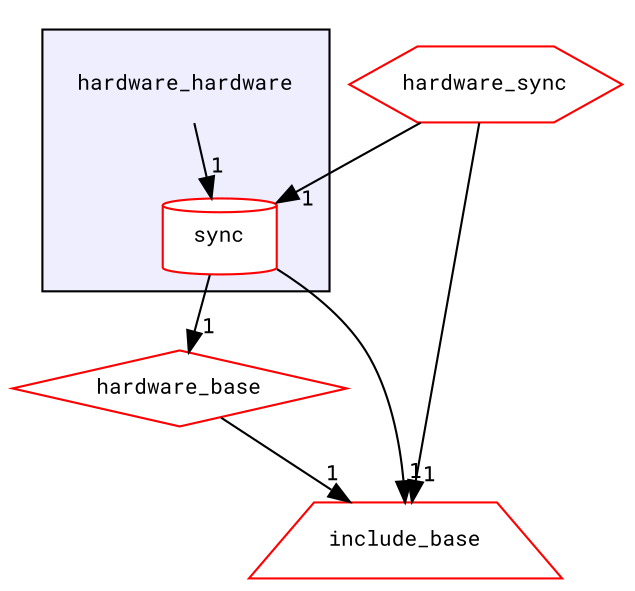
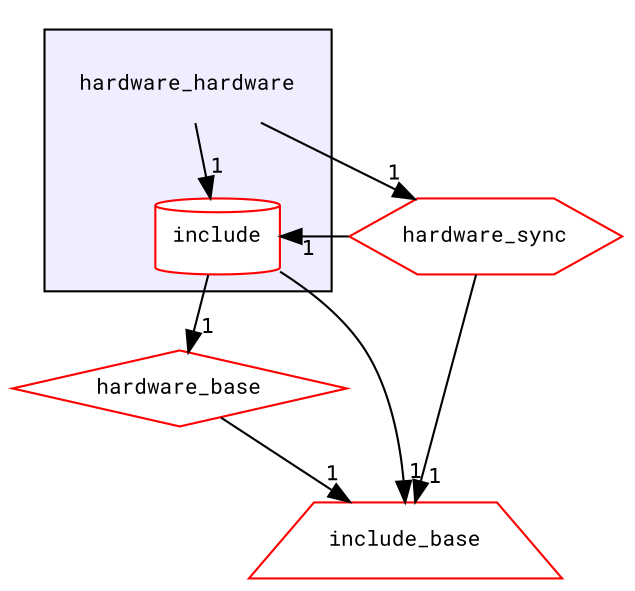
none -> (318, 151)
(220, 236) -> (218, 236)
